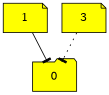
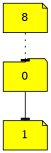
(84, 18) -> (25, 18)
(39, 46) -> (25, 104)
